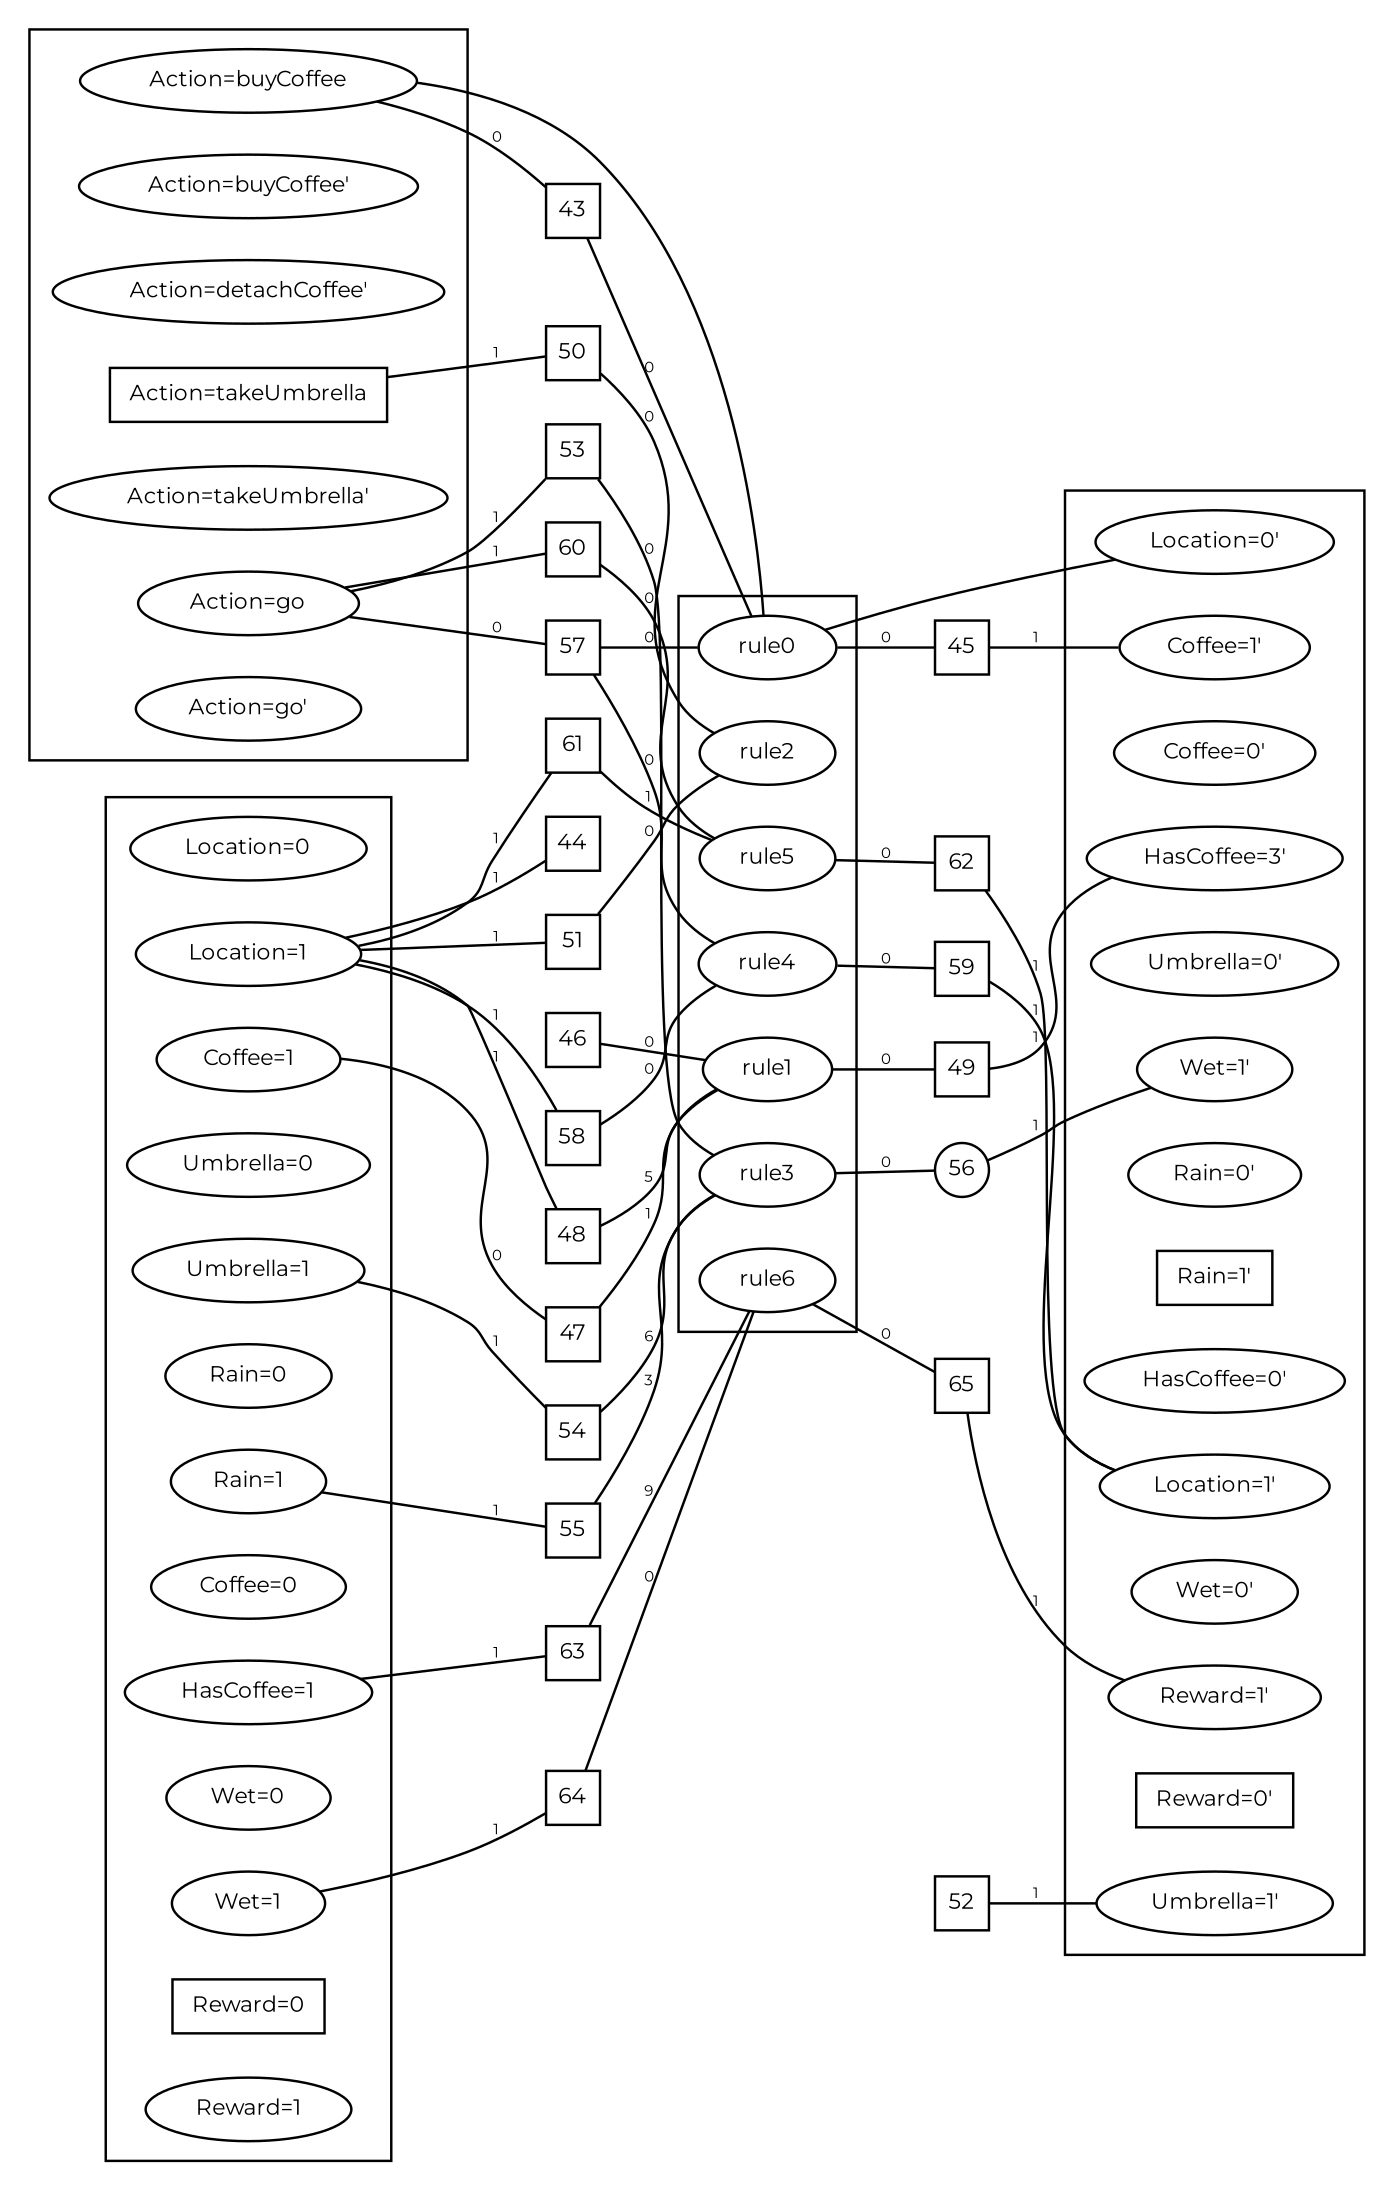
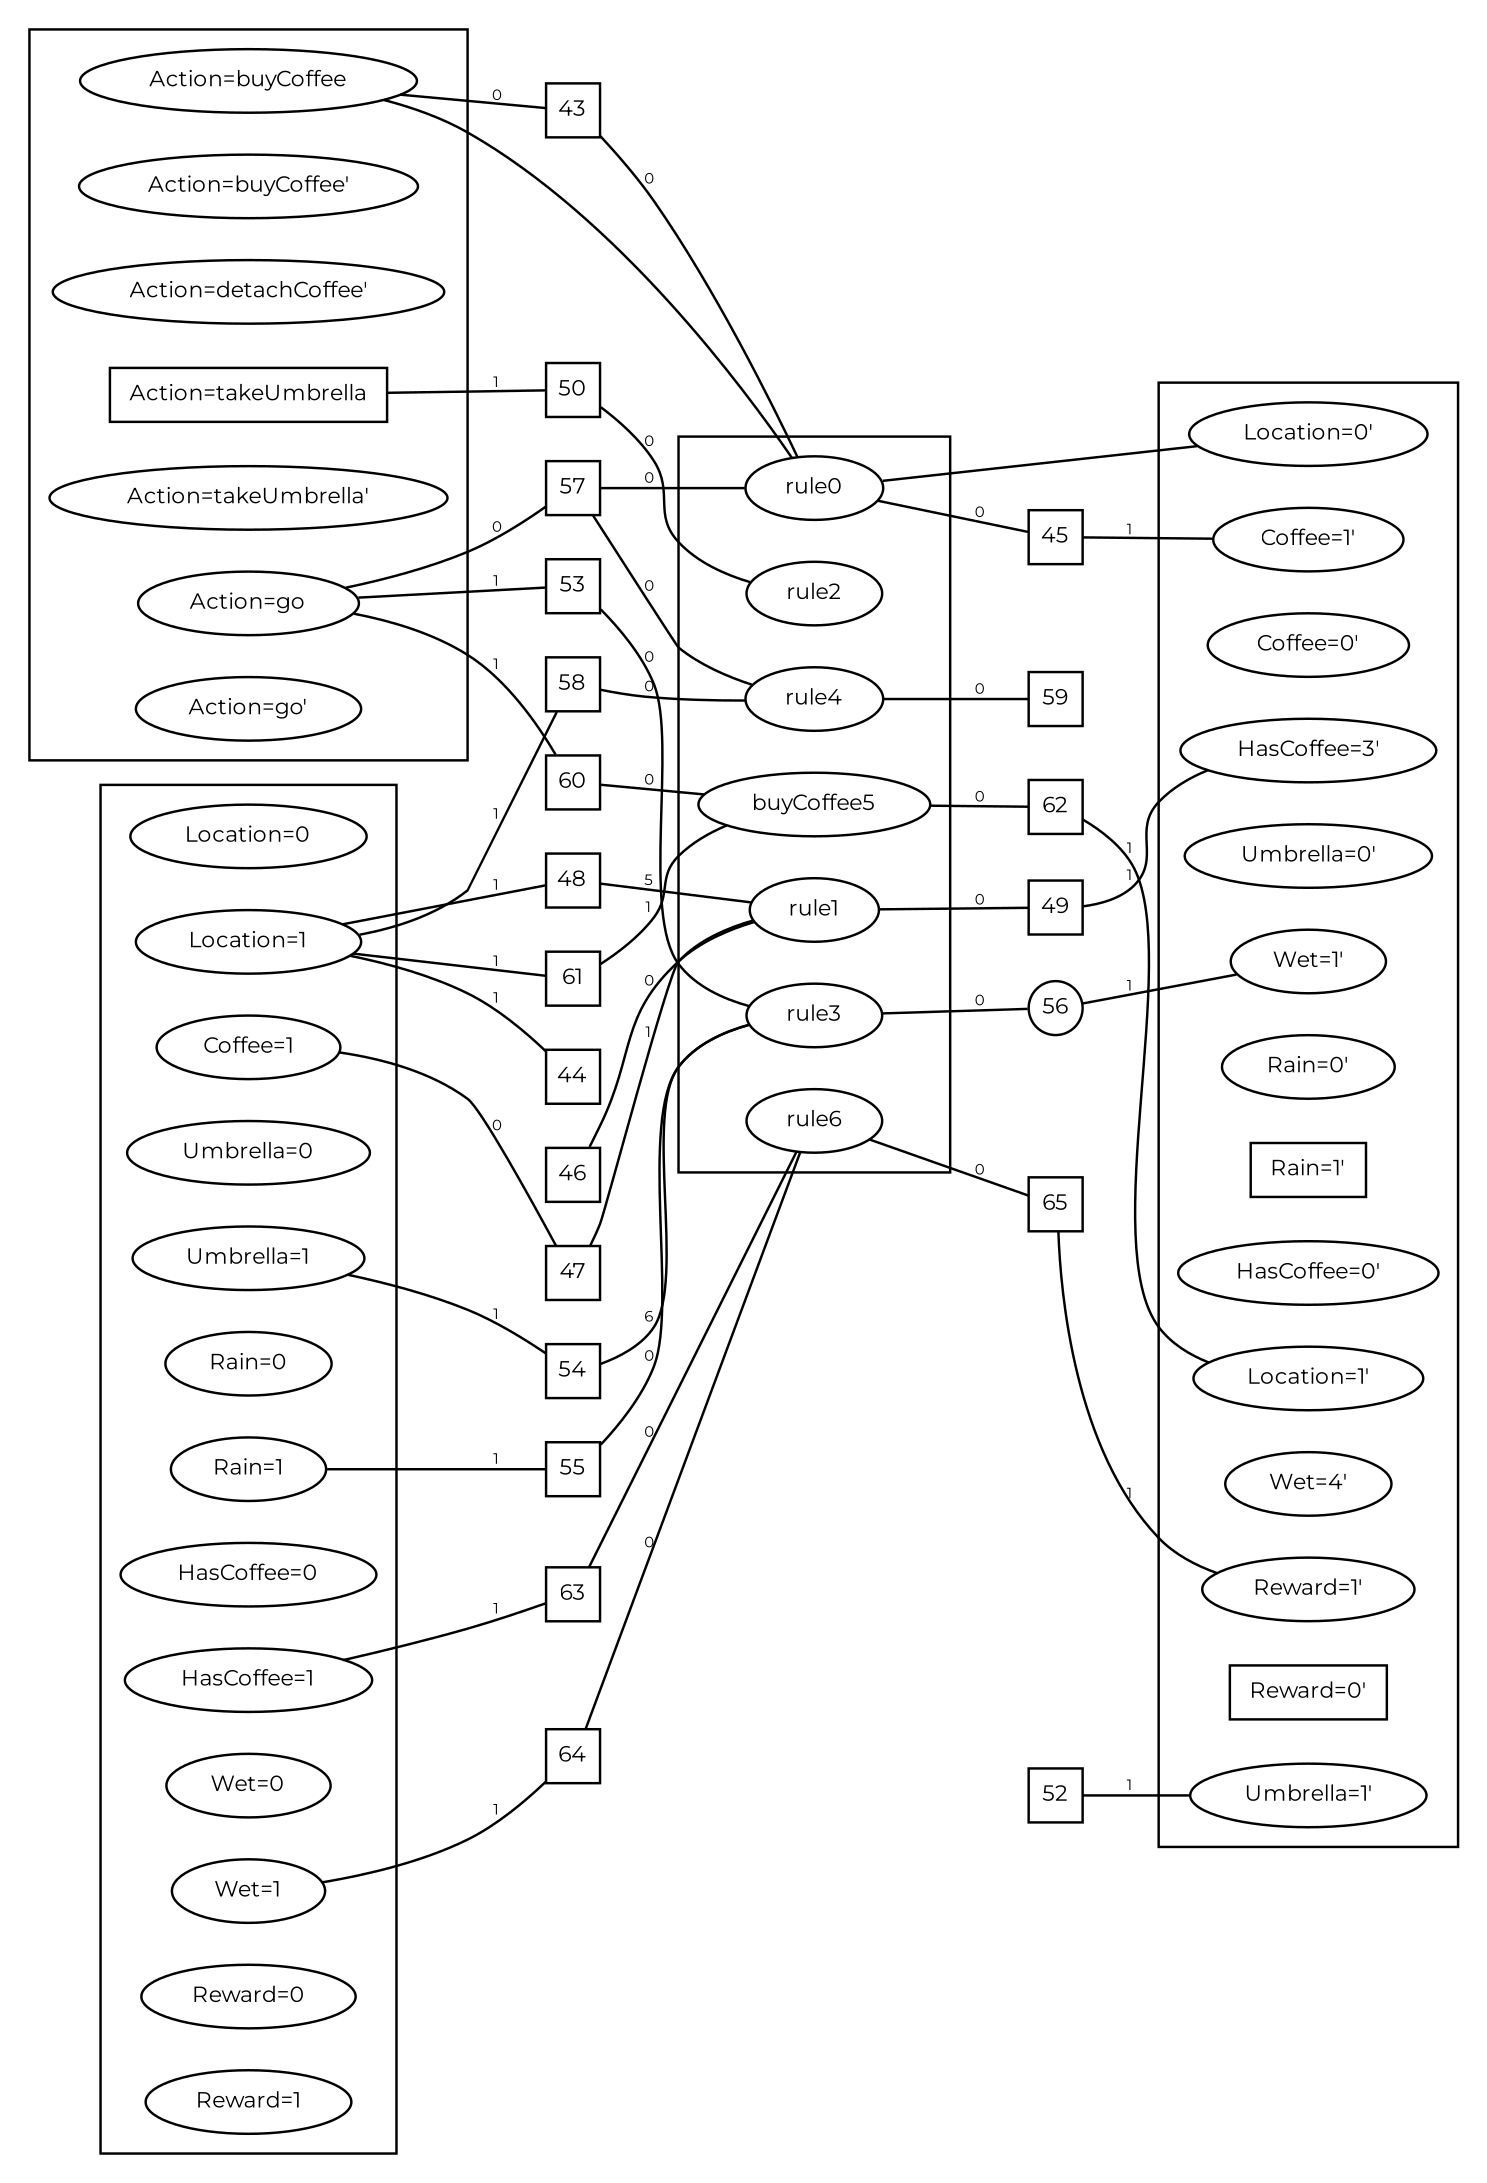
(768, 858) -> (814, 805)
(573, 942) -> none
(1048, 1229) -> none
(649, 1382) -> (649, 1358)
(649, 1493) -> (649, 1434)
(249, 1587) -> (249, 1575)
(1215, 1592) -> (1308, 1484)
(249, 2006) -> (249, 1997)
